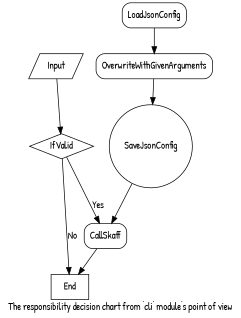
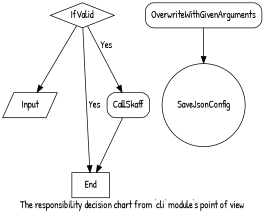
(154, 15) -> none
(59, 103) -> (59, 56)
(123, 200) -> none
(73, 236) -> (95, 105)
